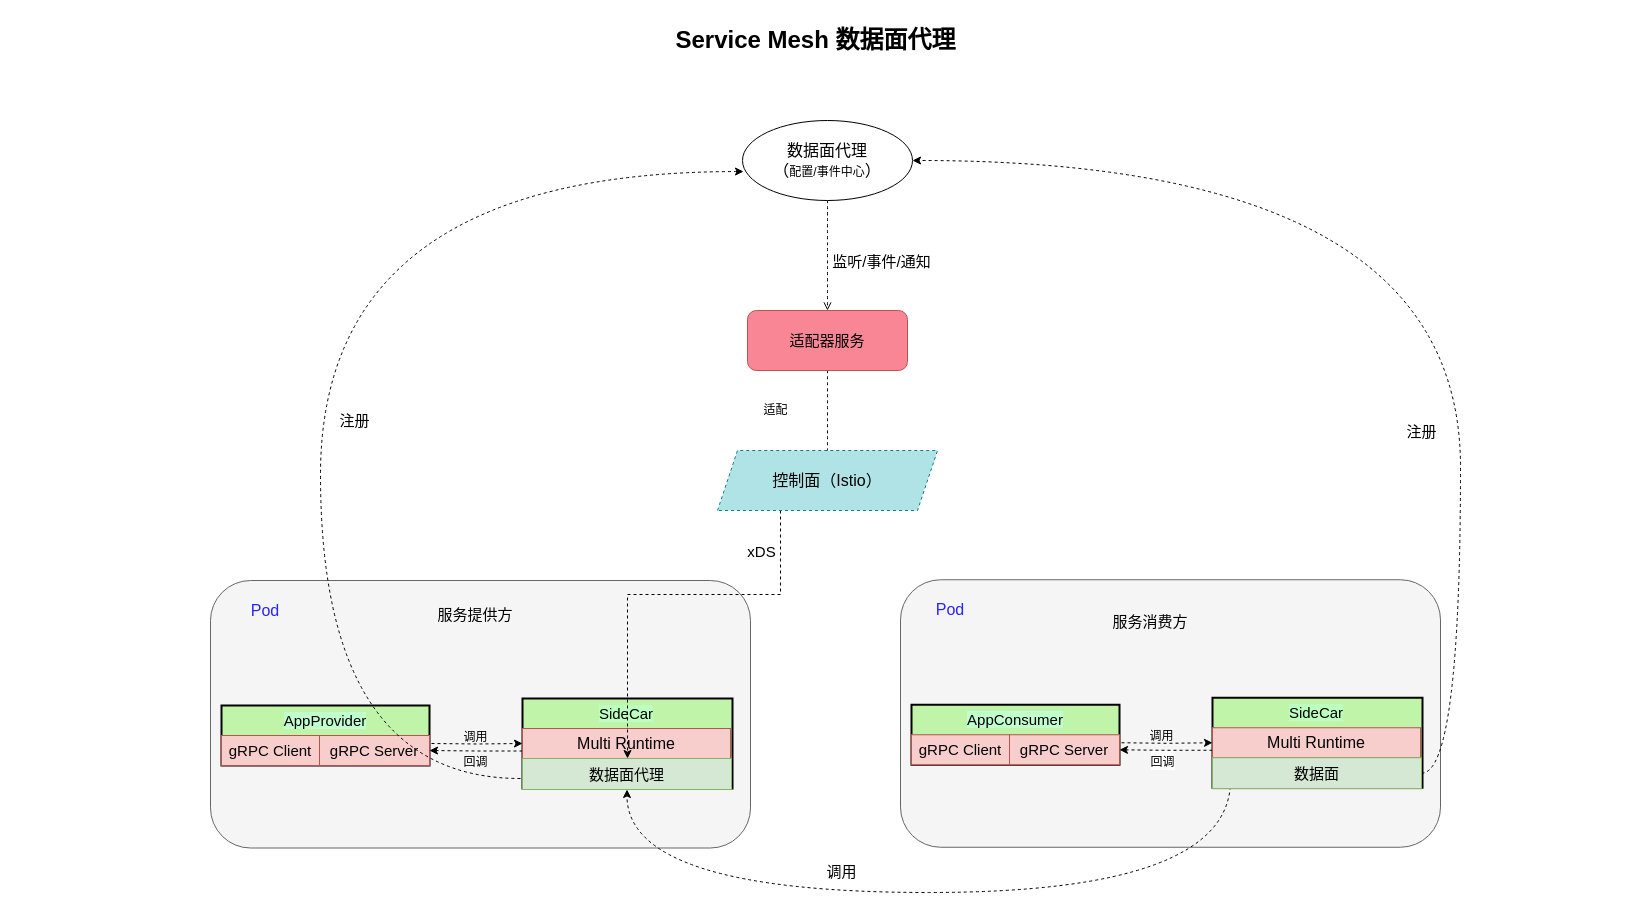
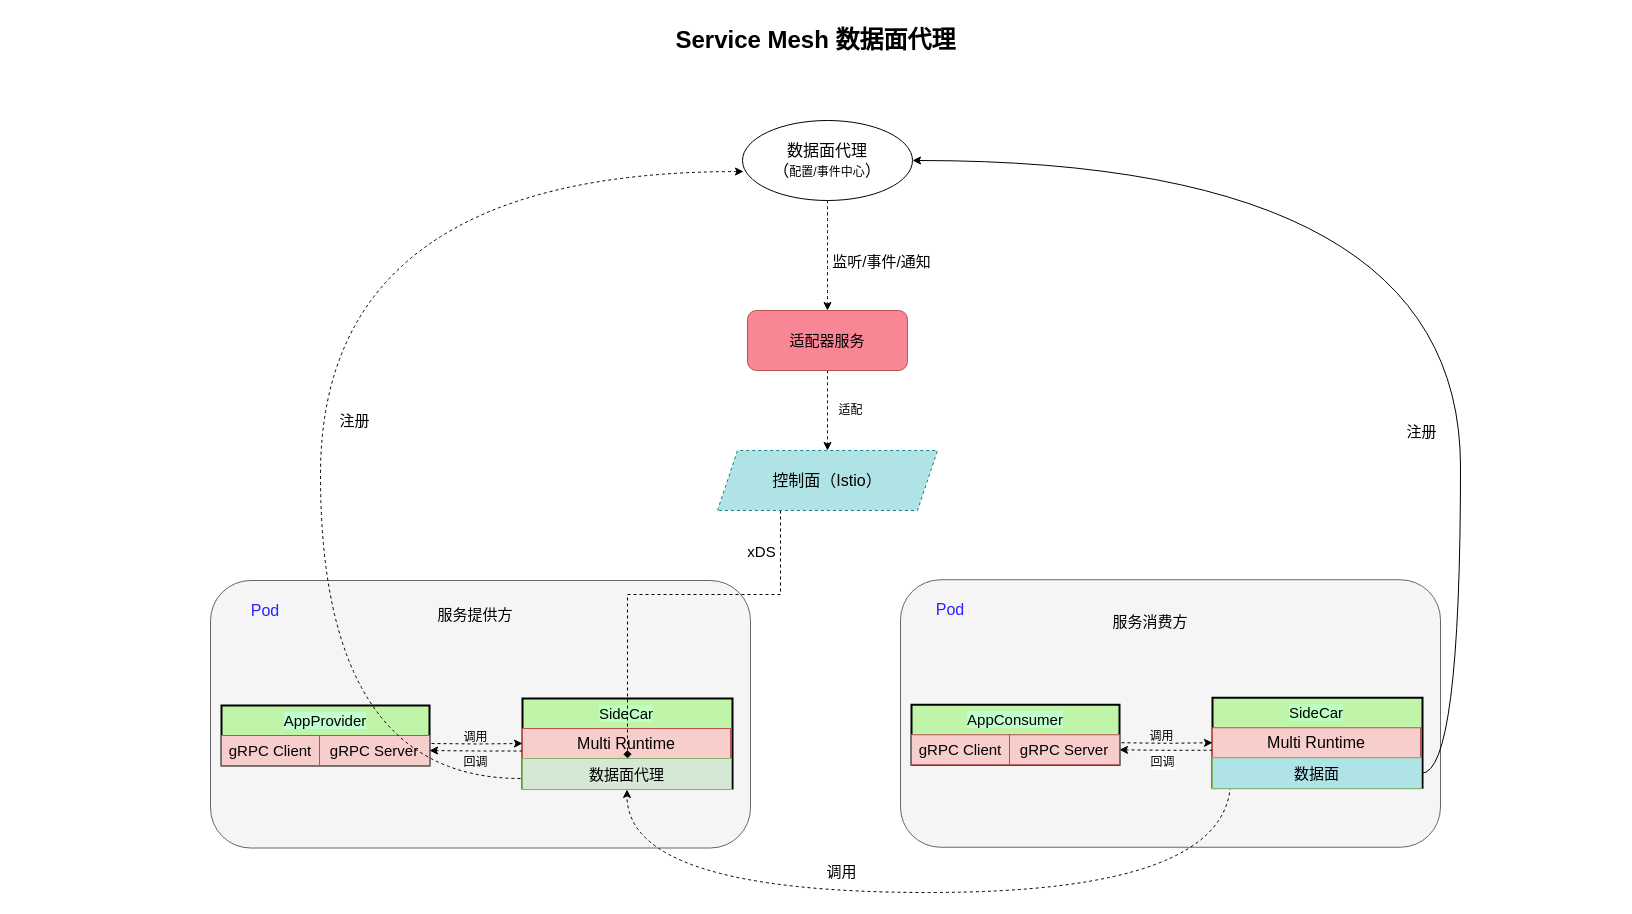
(1394, 292) -> (1394, 292)
(828, 304) -> (828, 302)
(776, 411) -> (851, 411)
(828, 444) -> (828, 442)
(628, 750) -> (628, 749)
(1317, 773) -> (1317, 773)
